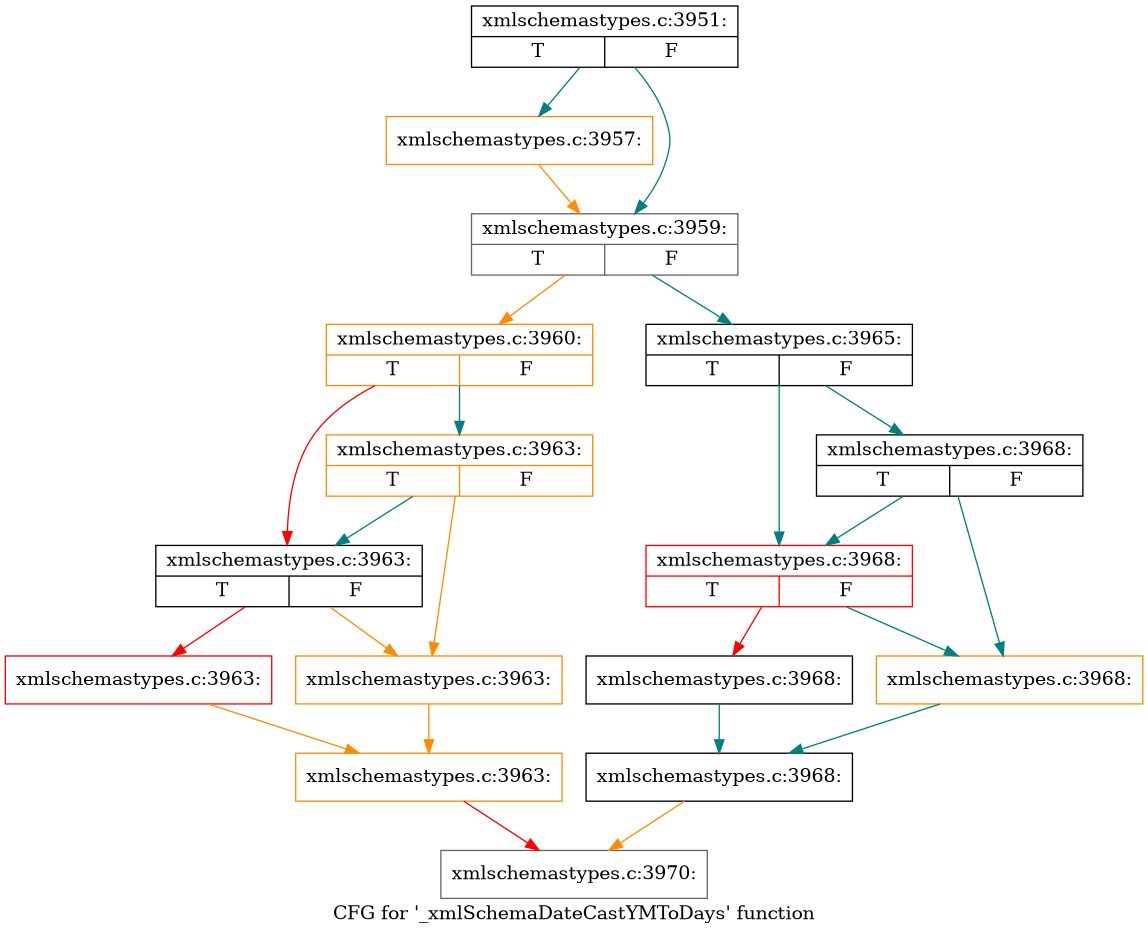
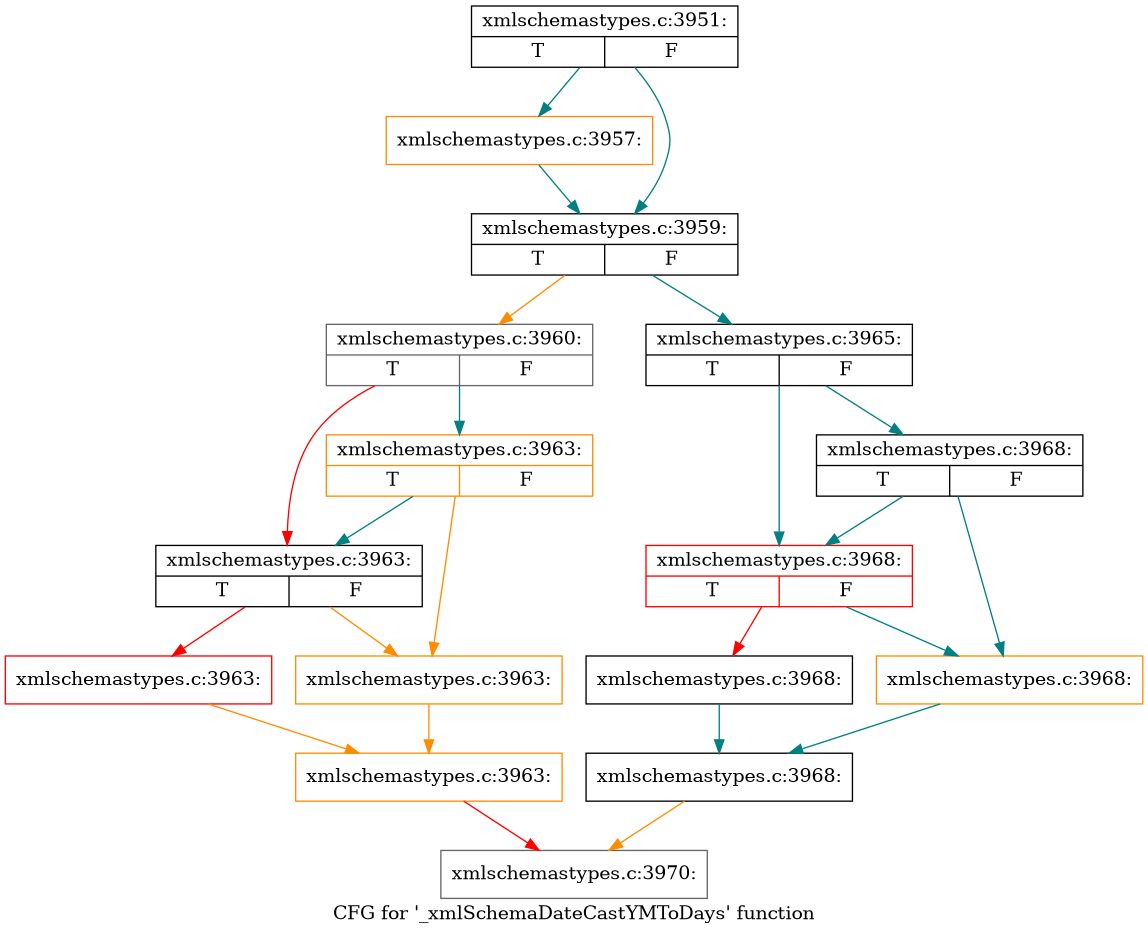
(555, 184) -> (555, 184)
(605, 244) -> (605, 244)
(460, 355) -> (460, 355)
